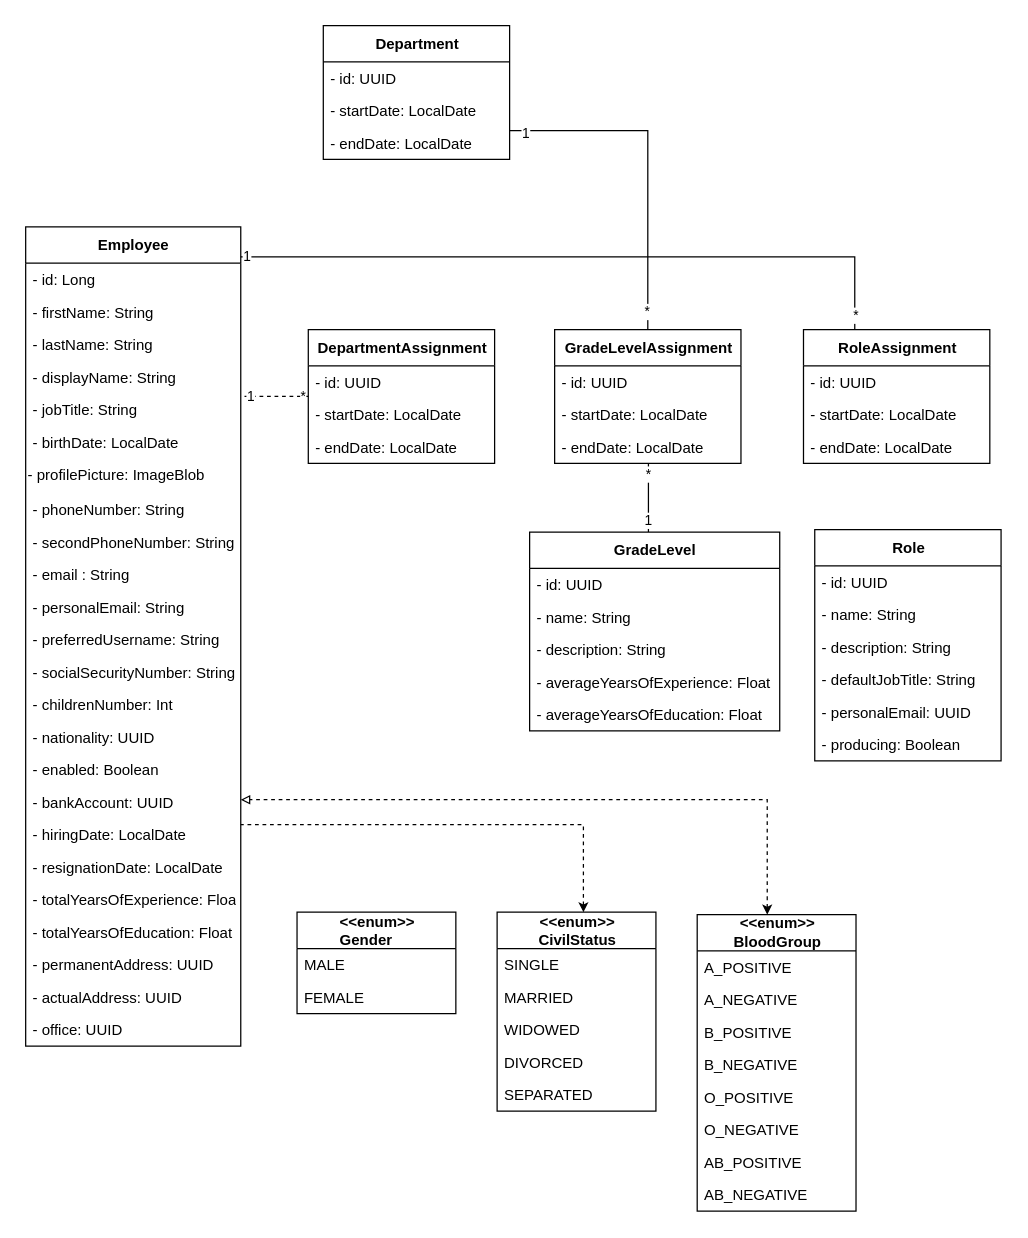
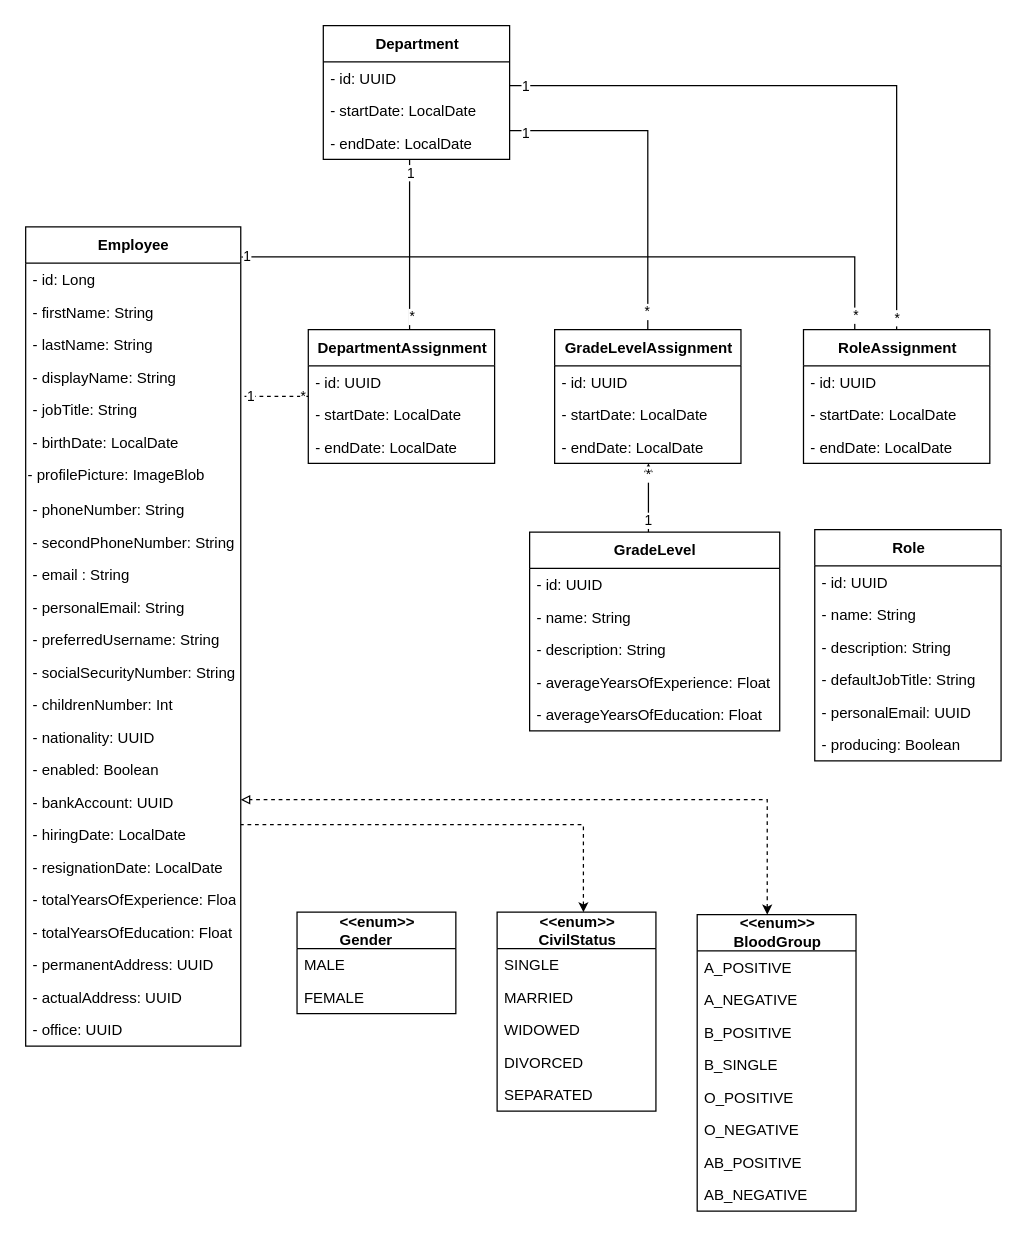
none -> (826, 86)
none -> (409, 246)
(411, 257) -> (411, 257)
(648, 467) -> (648, 467)
(746, 1065) -> (737, 1065)
